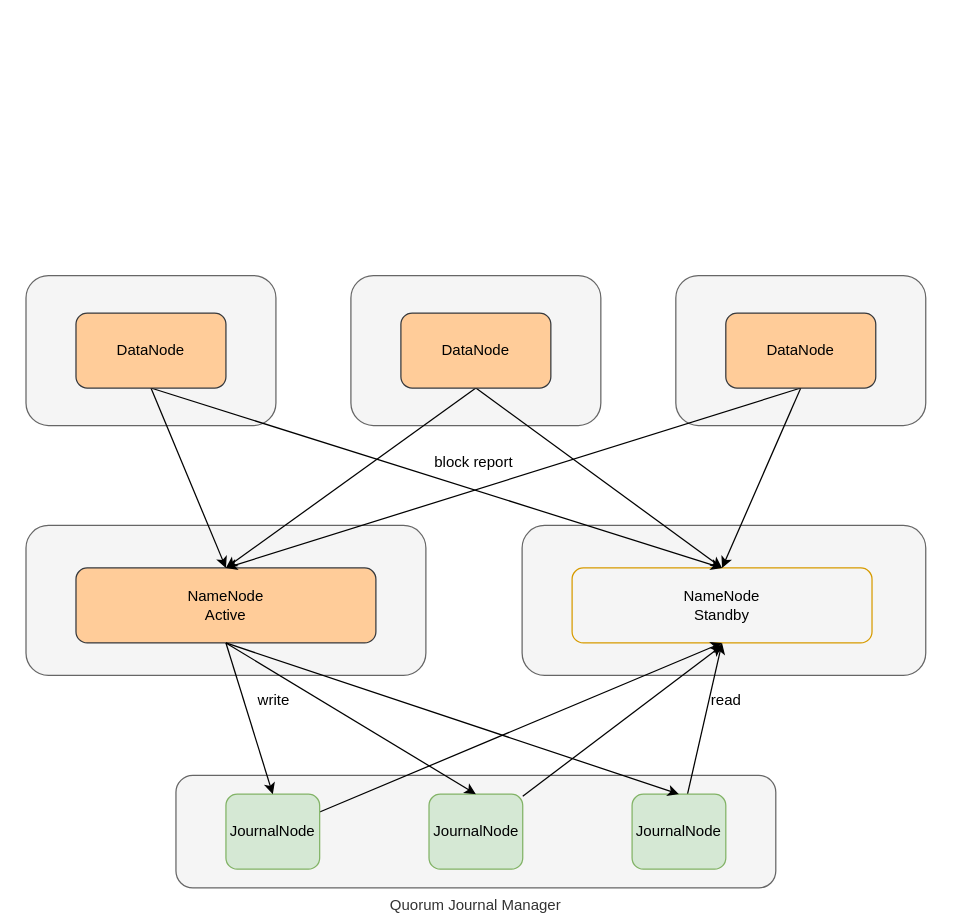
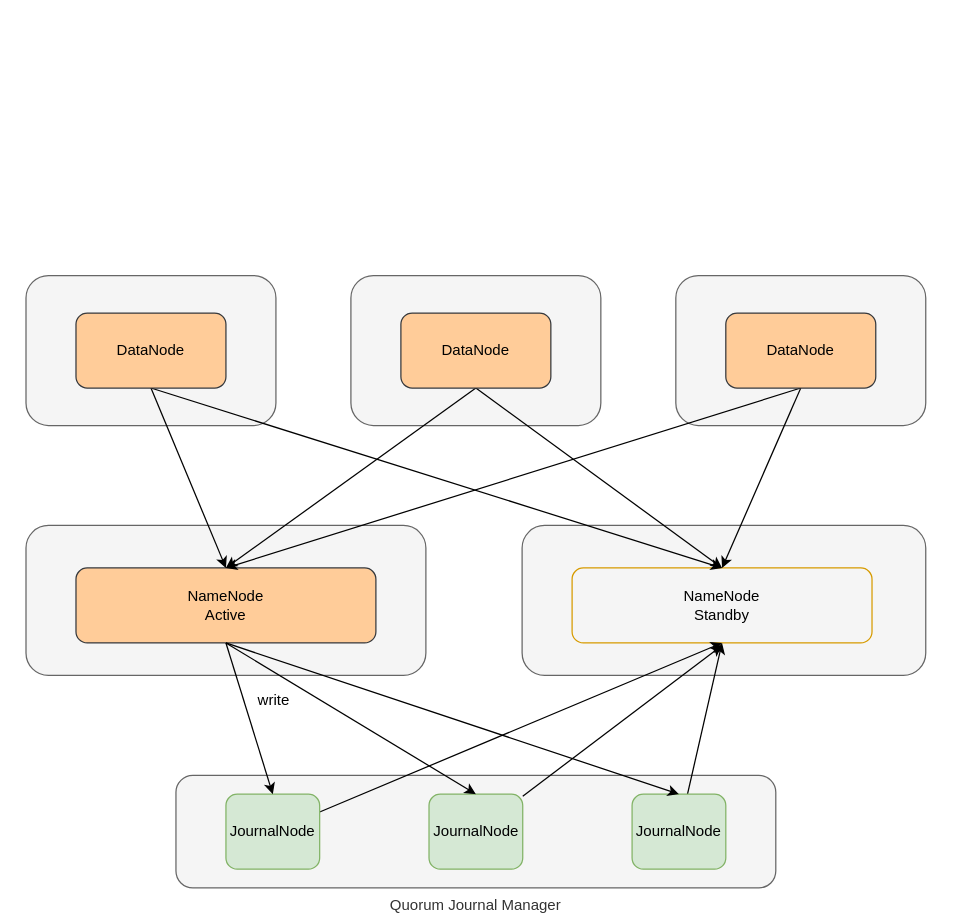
(473, 463) -> none
(726, 701) -> none
